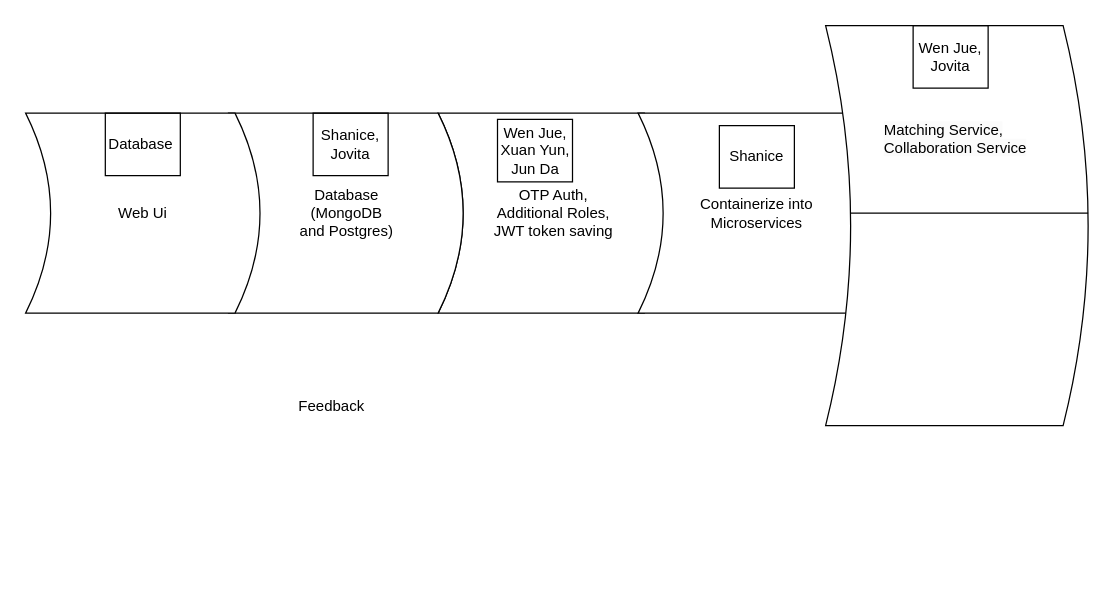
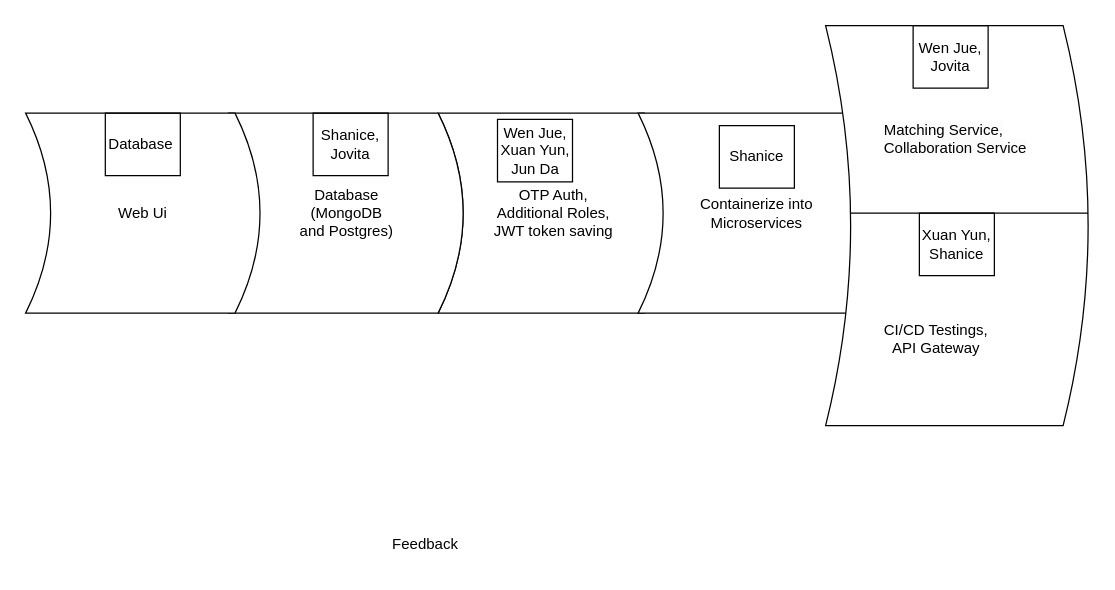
none -> (957, 244)
none -> (957, 344)
(332, 407) -> (426, 544)
